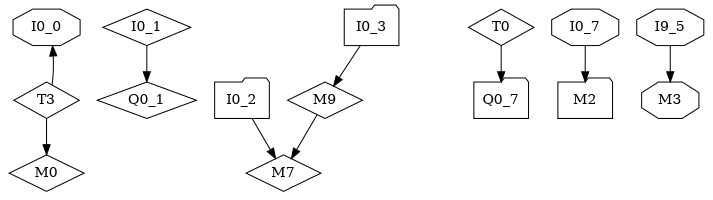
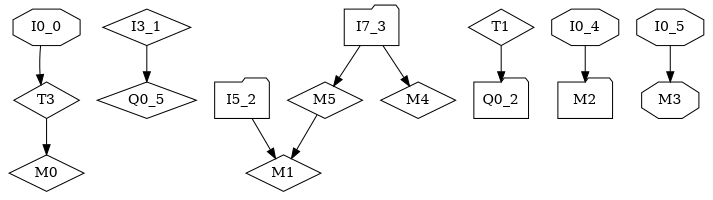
(147, 27) -> (147, 27)
(372, 27) -> (372, 27)
(501, 27) -> (501, 27)
(585, 27) -> (585, 27)
(670, 27) -> (670, 27)
(53, 70) -> (40, 60)
(147, 100) -> (147, 100)
(242, 100) -> (242, 100)
(325, 100) -> (325, 100)
none -> (418, 100)
(501, 100) -> (501, 100)
(284, 173) -> (284, 173)
